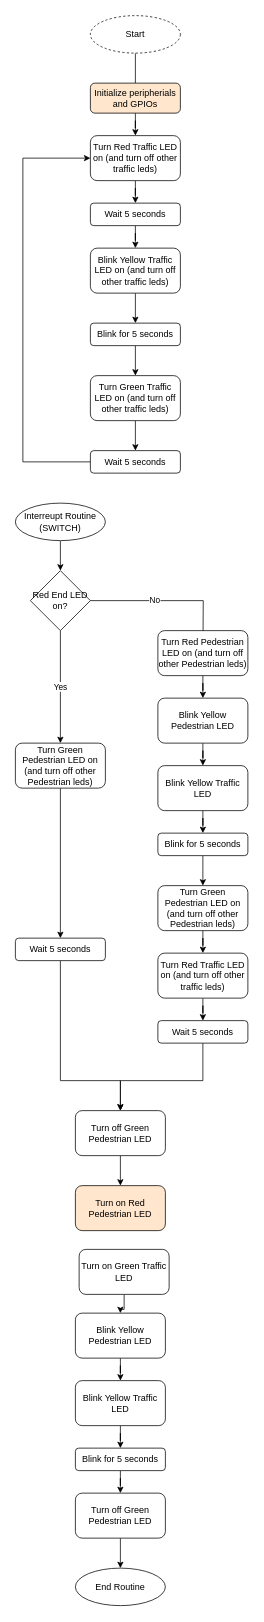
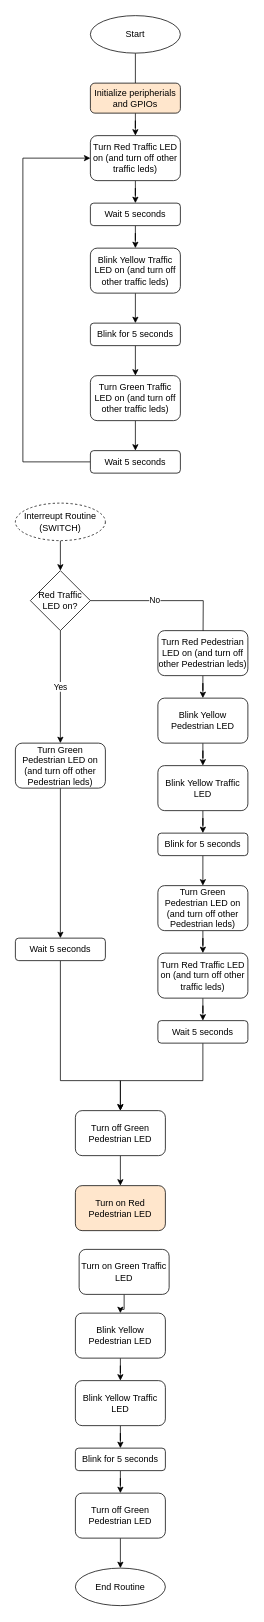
(135, 34) -> (135, 34)
(60, 522) -> (60, 522)
(60, 600) -> (60, 600)
